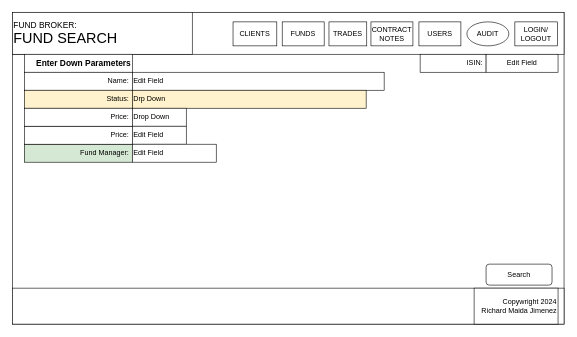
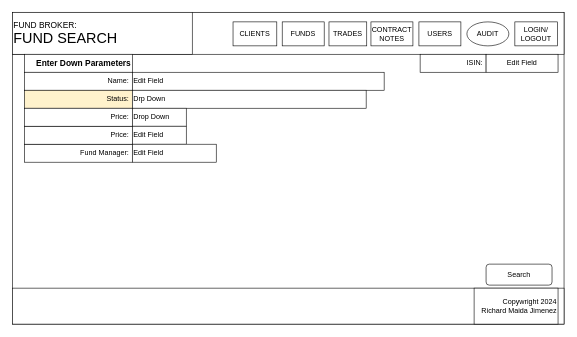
(249, 99) -> (249, 99)
(78, 153) -> (78, 153)
